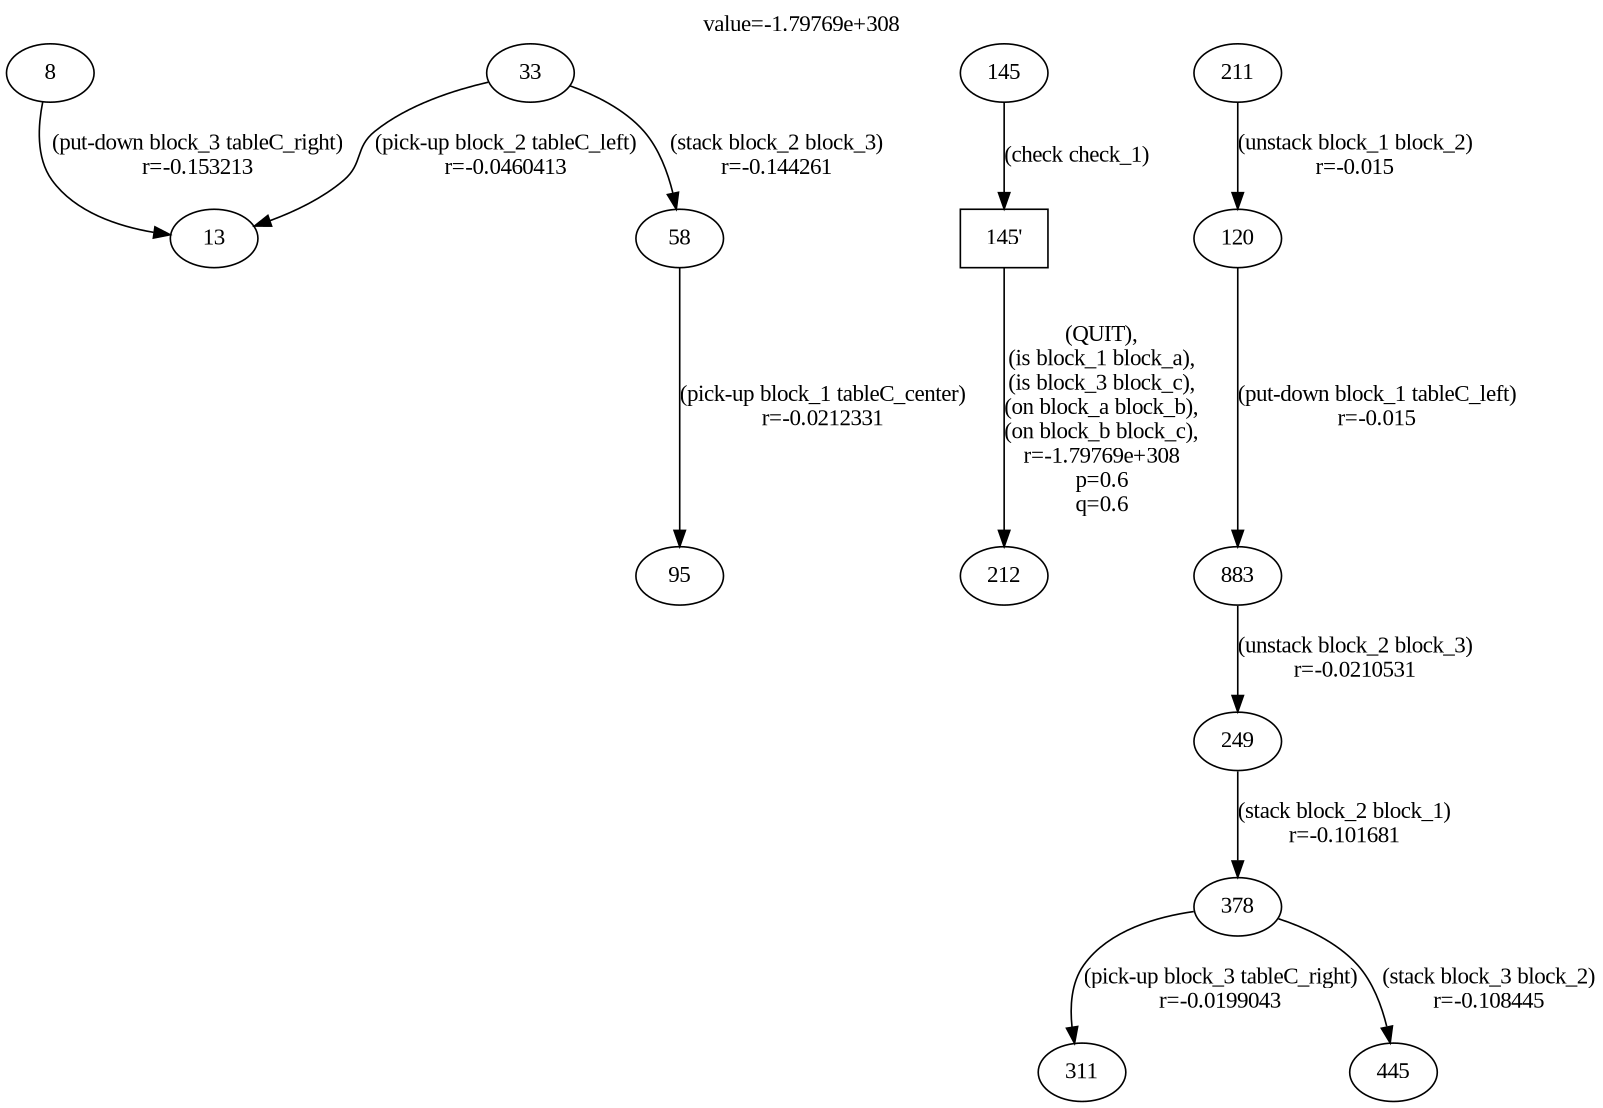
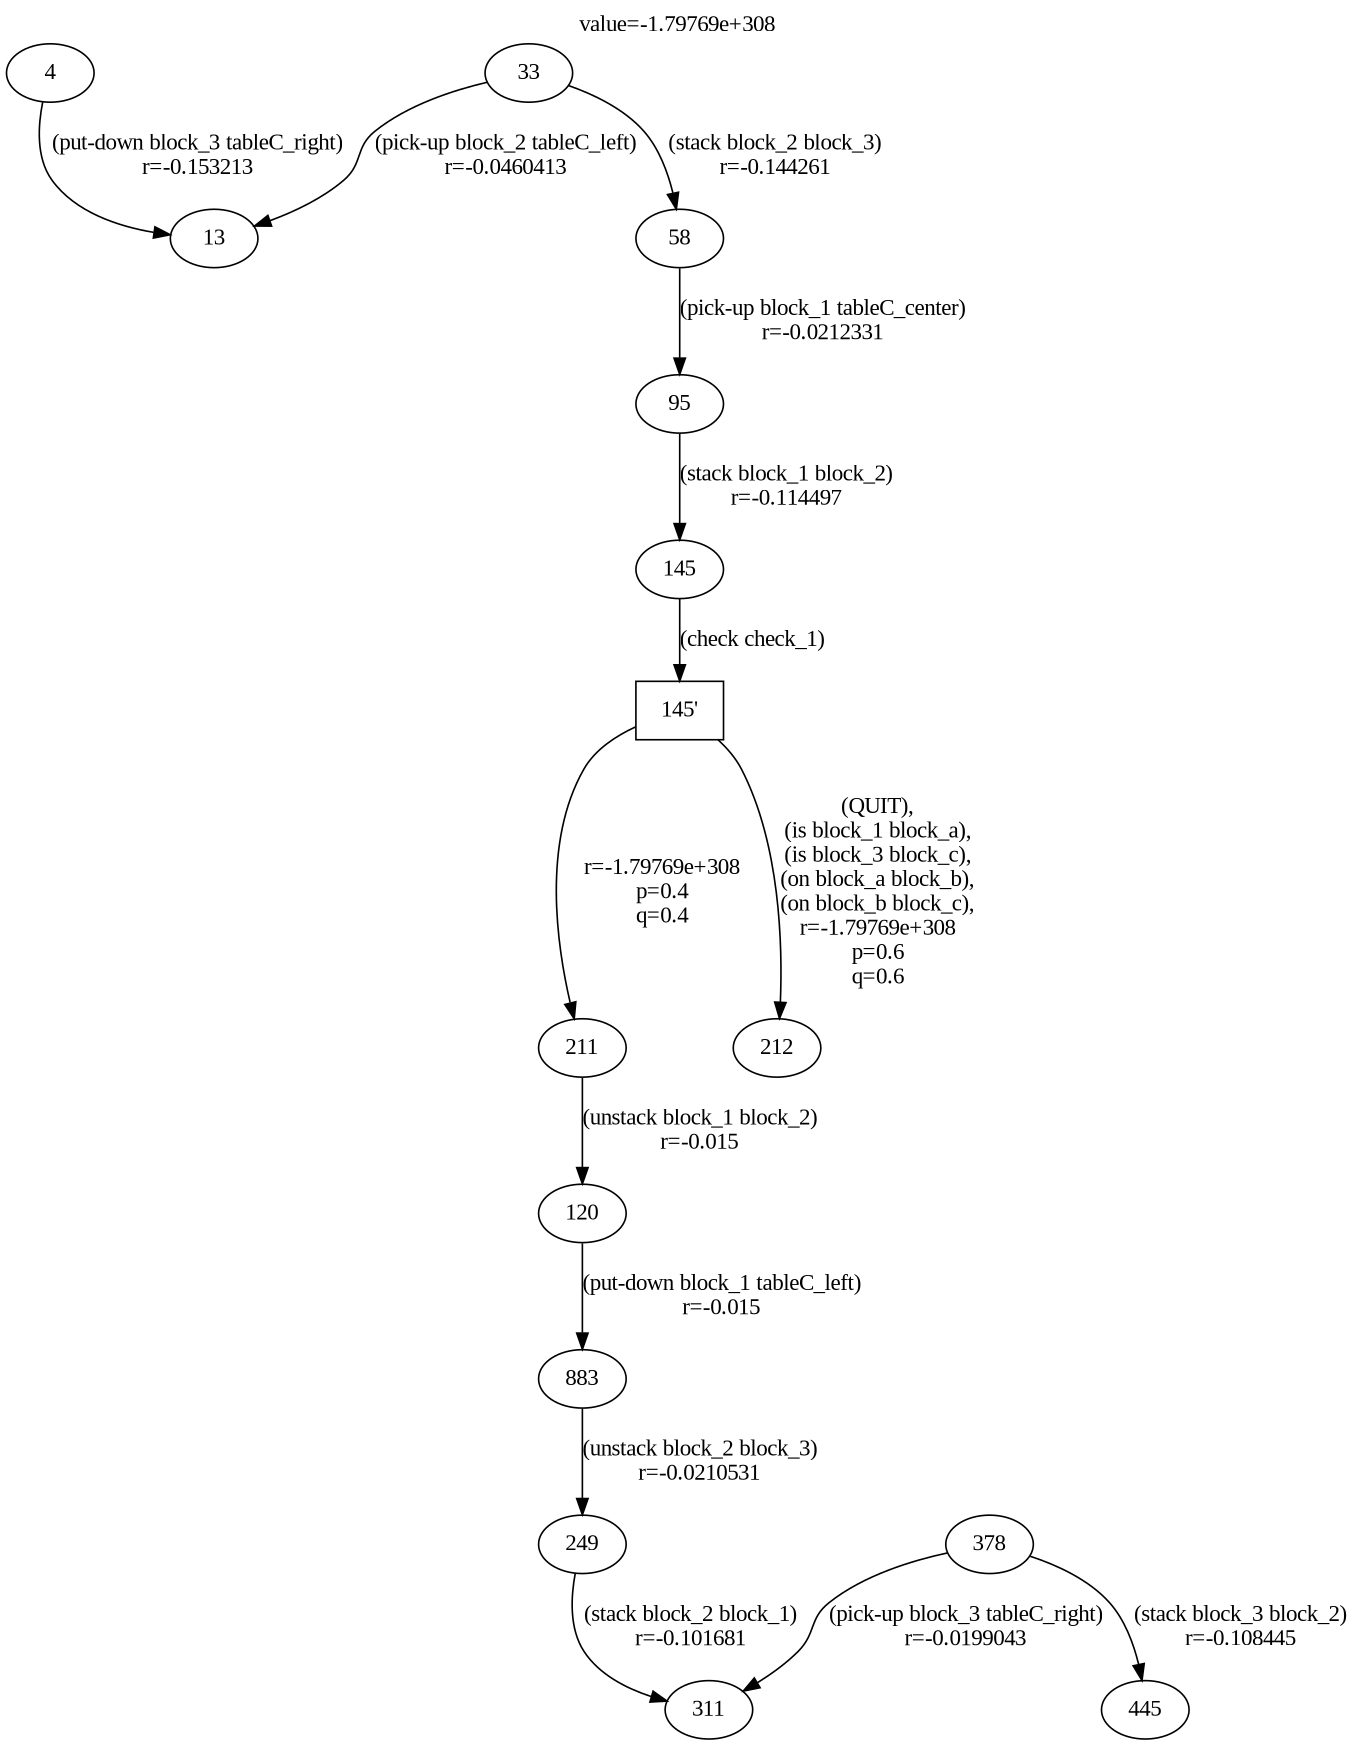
(50, 73) -> (50, 73)
none -> (680, 479)
(1238, 816) -> (585, 1652)
none -> (559, 850)
